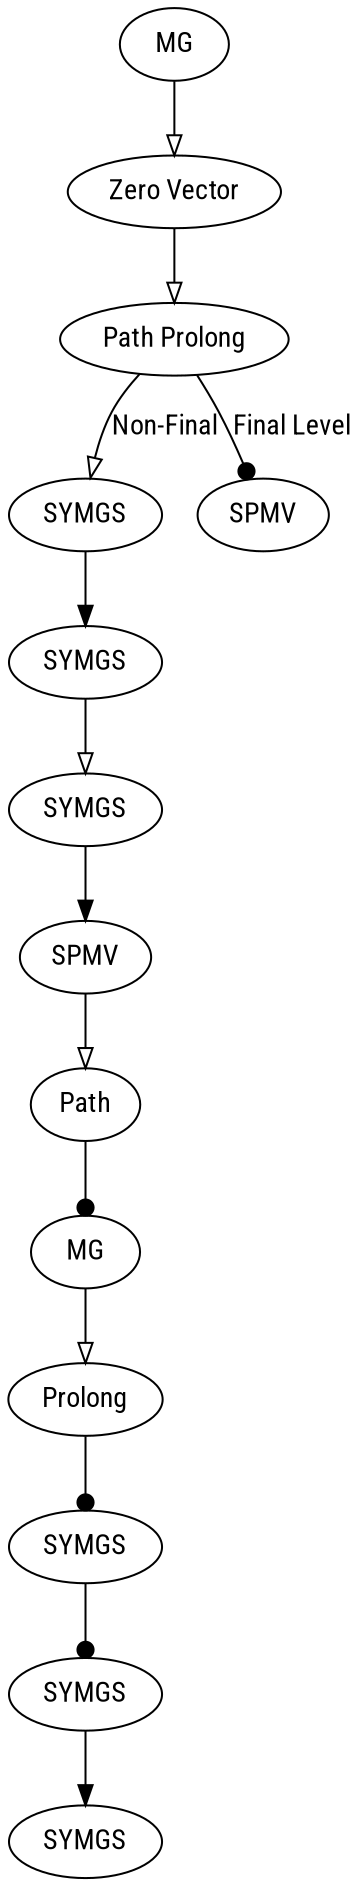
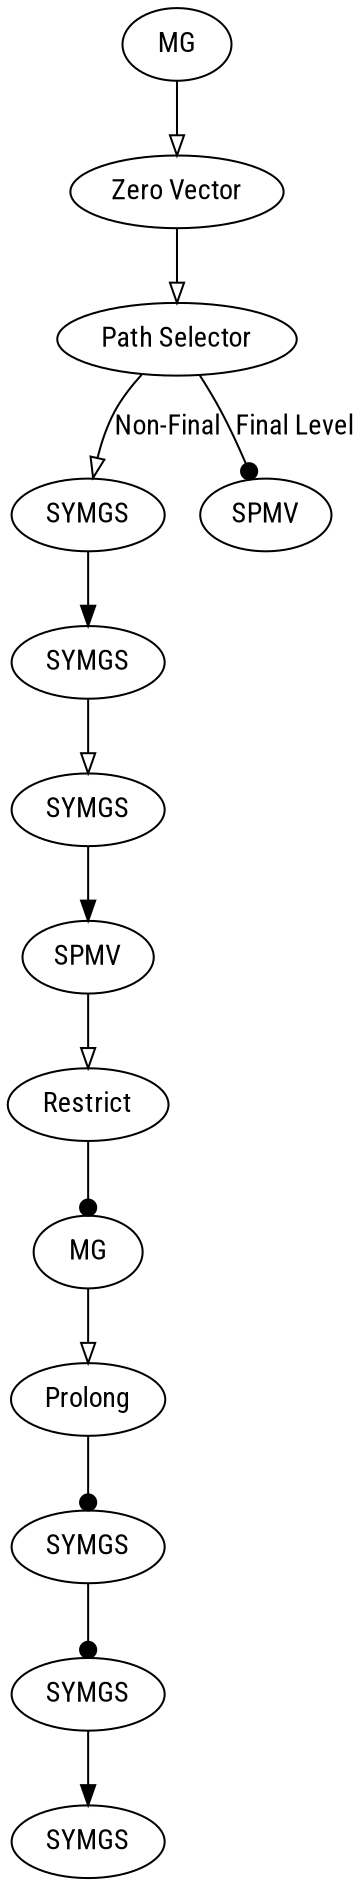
(174, 339) -> (177, 339)
(86, 1105) -> (88, 1105)
